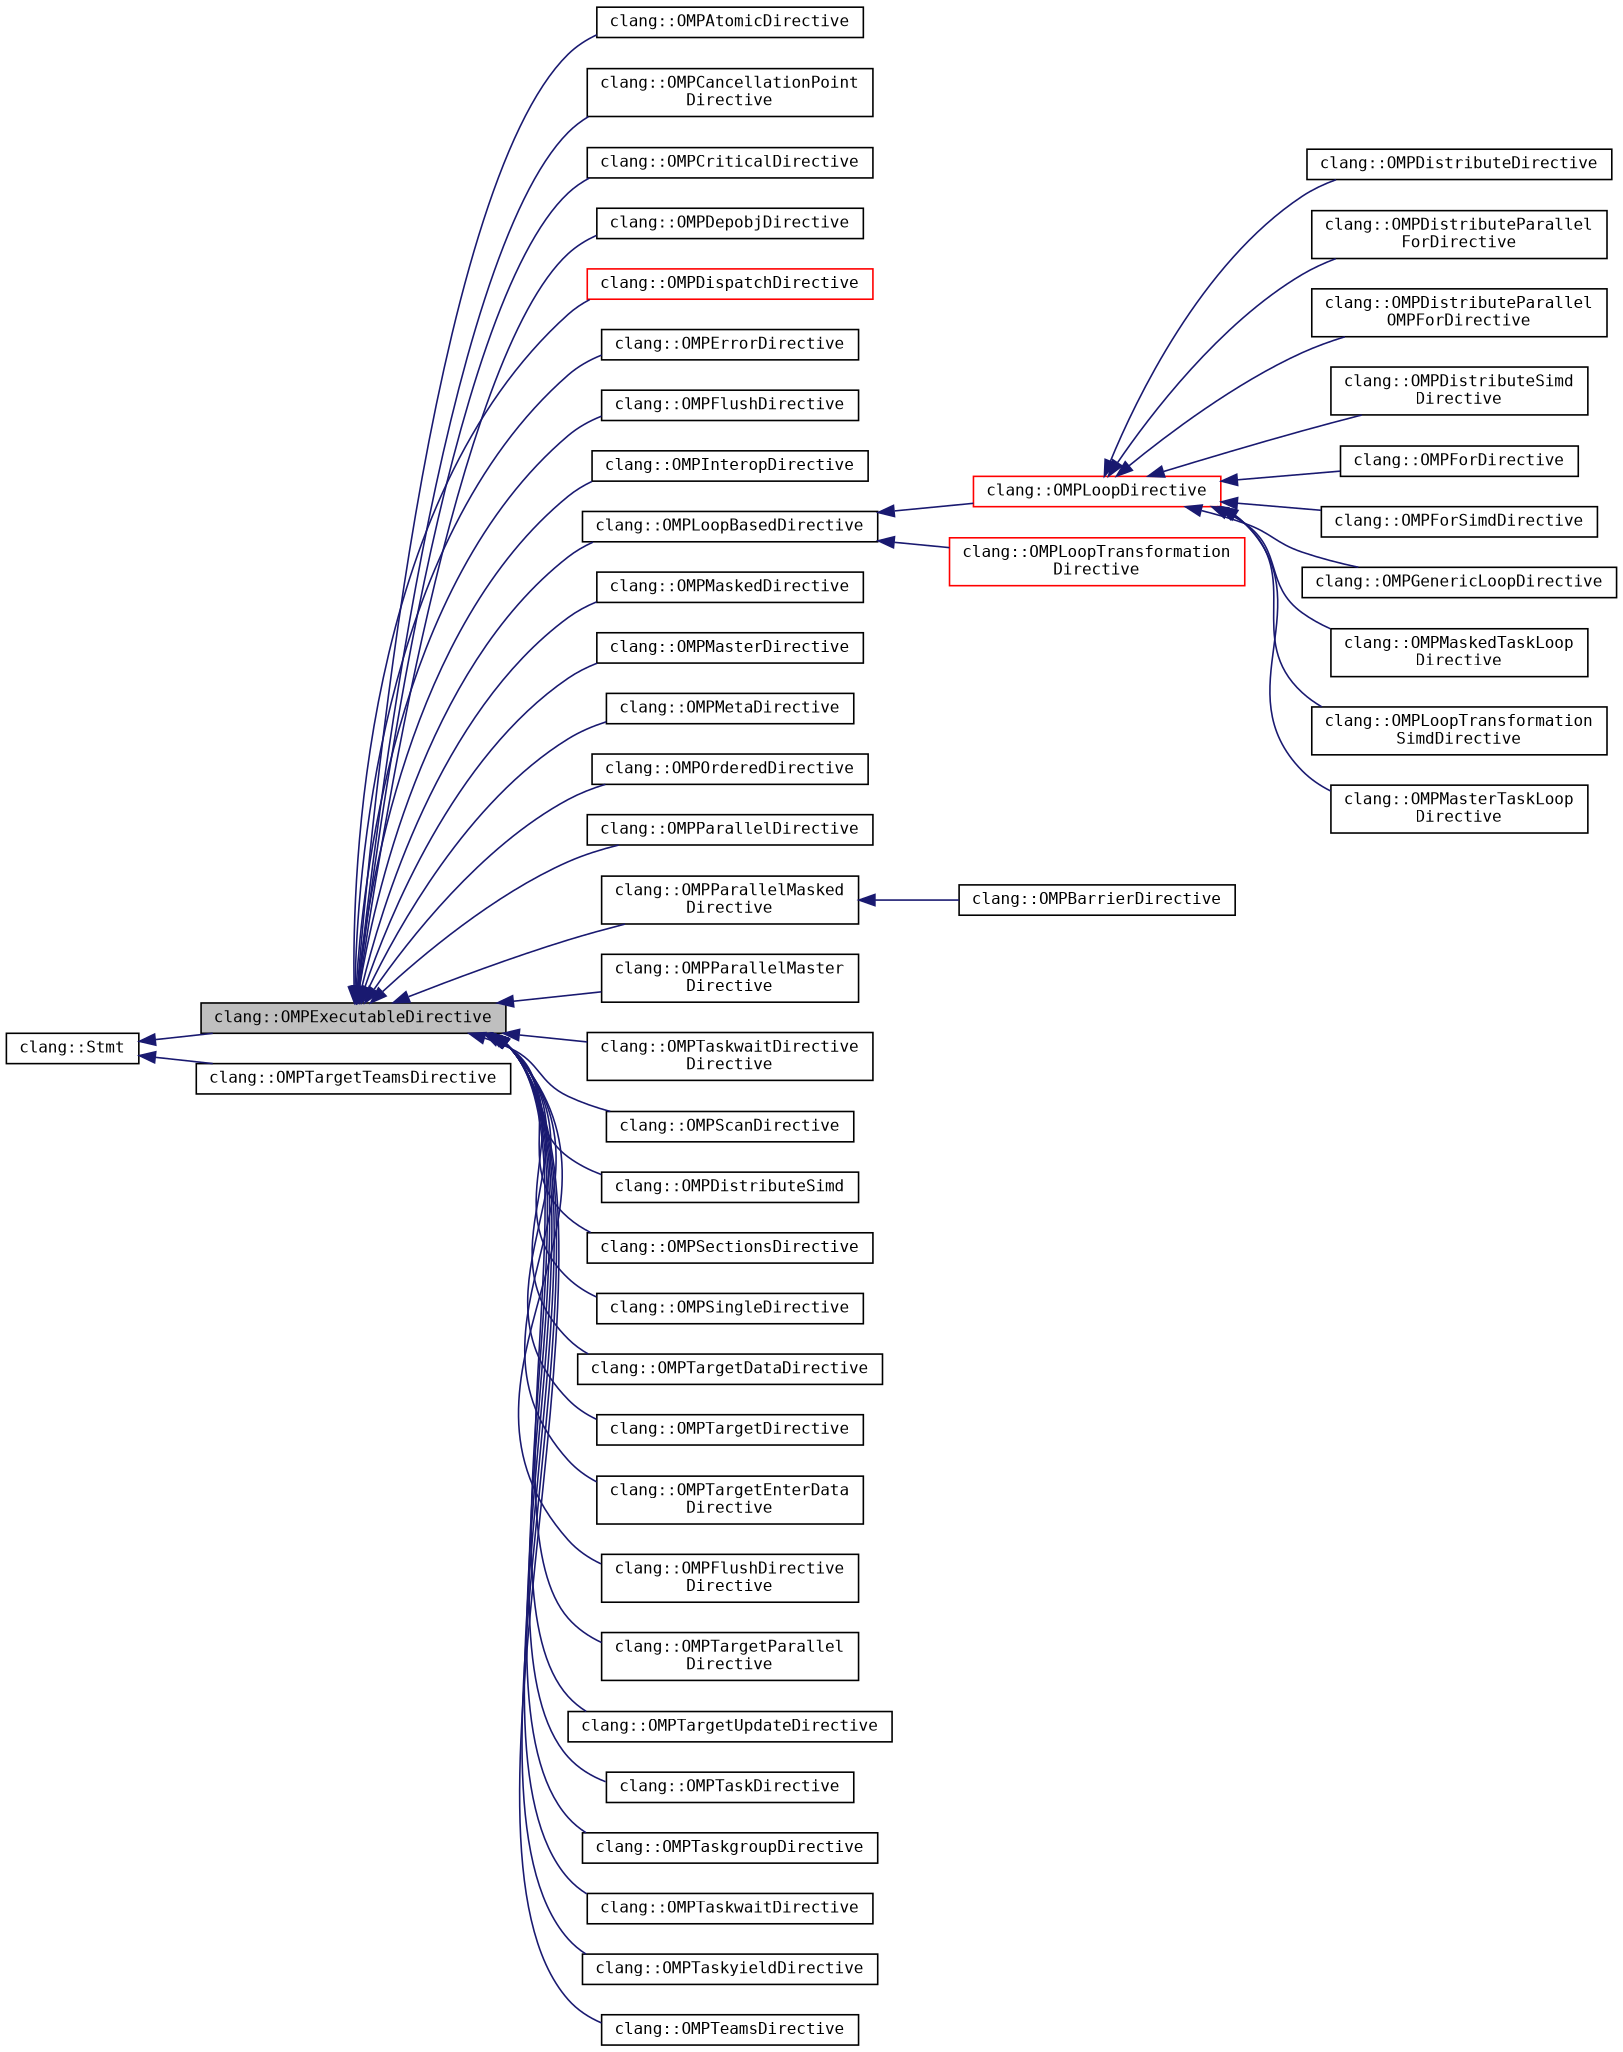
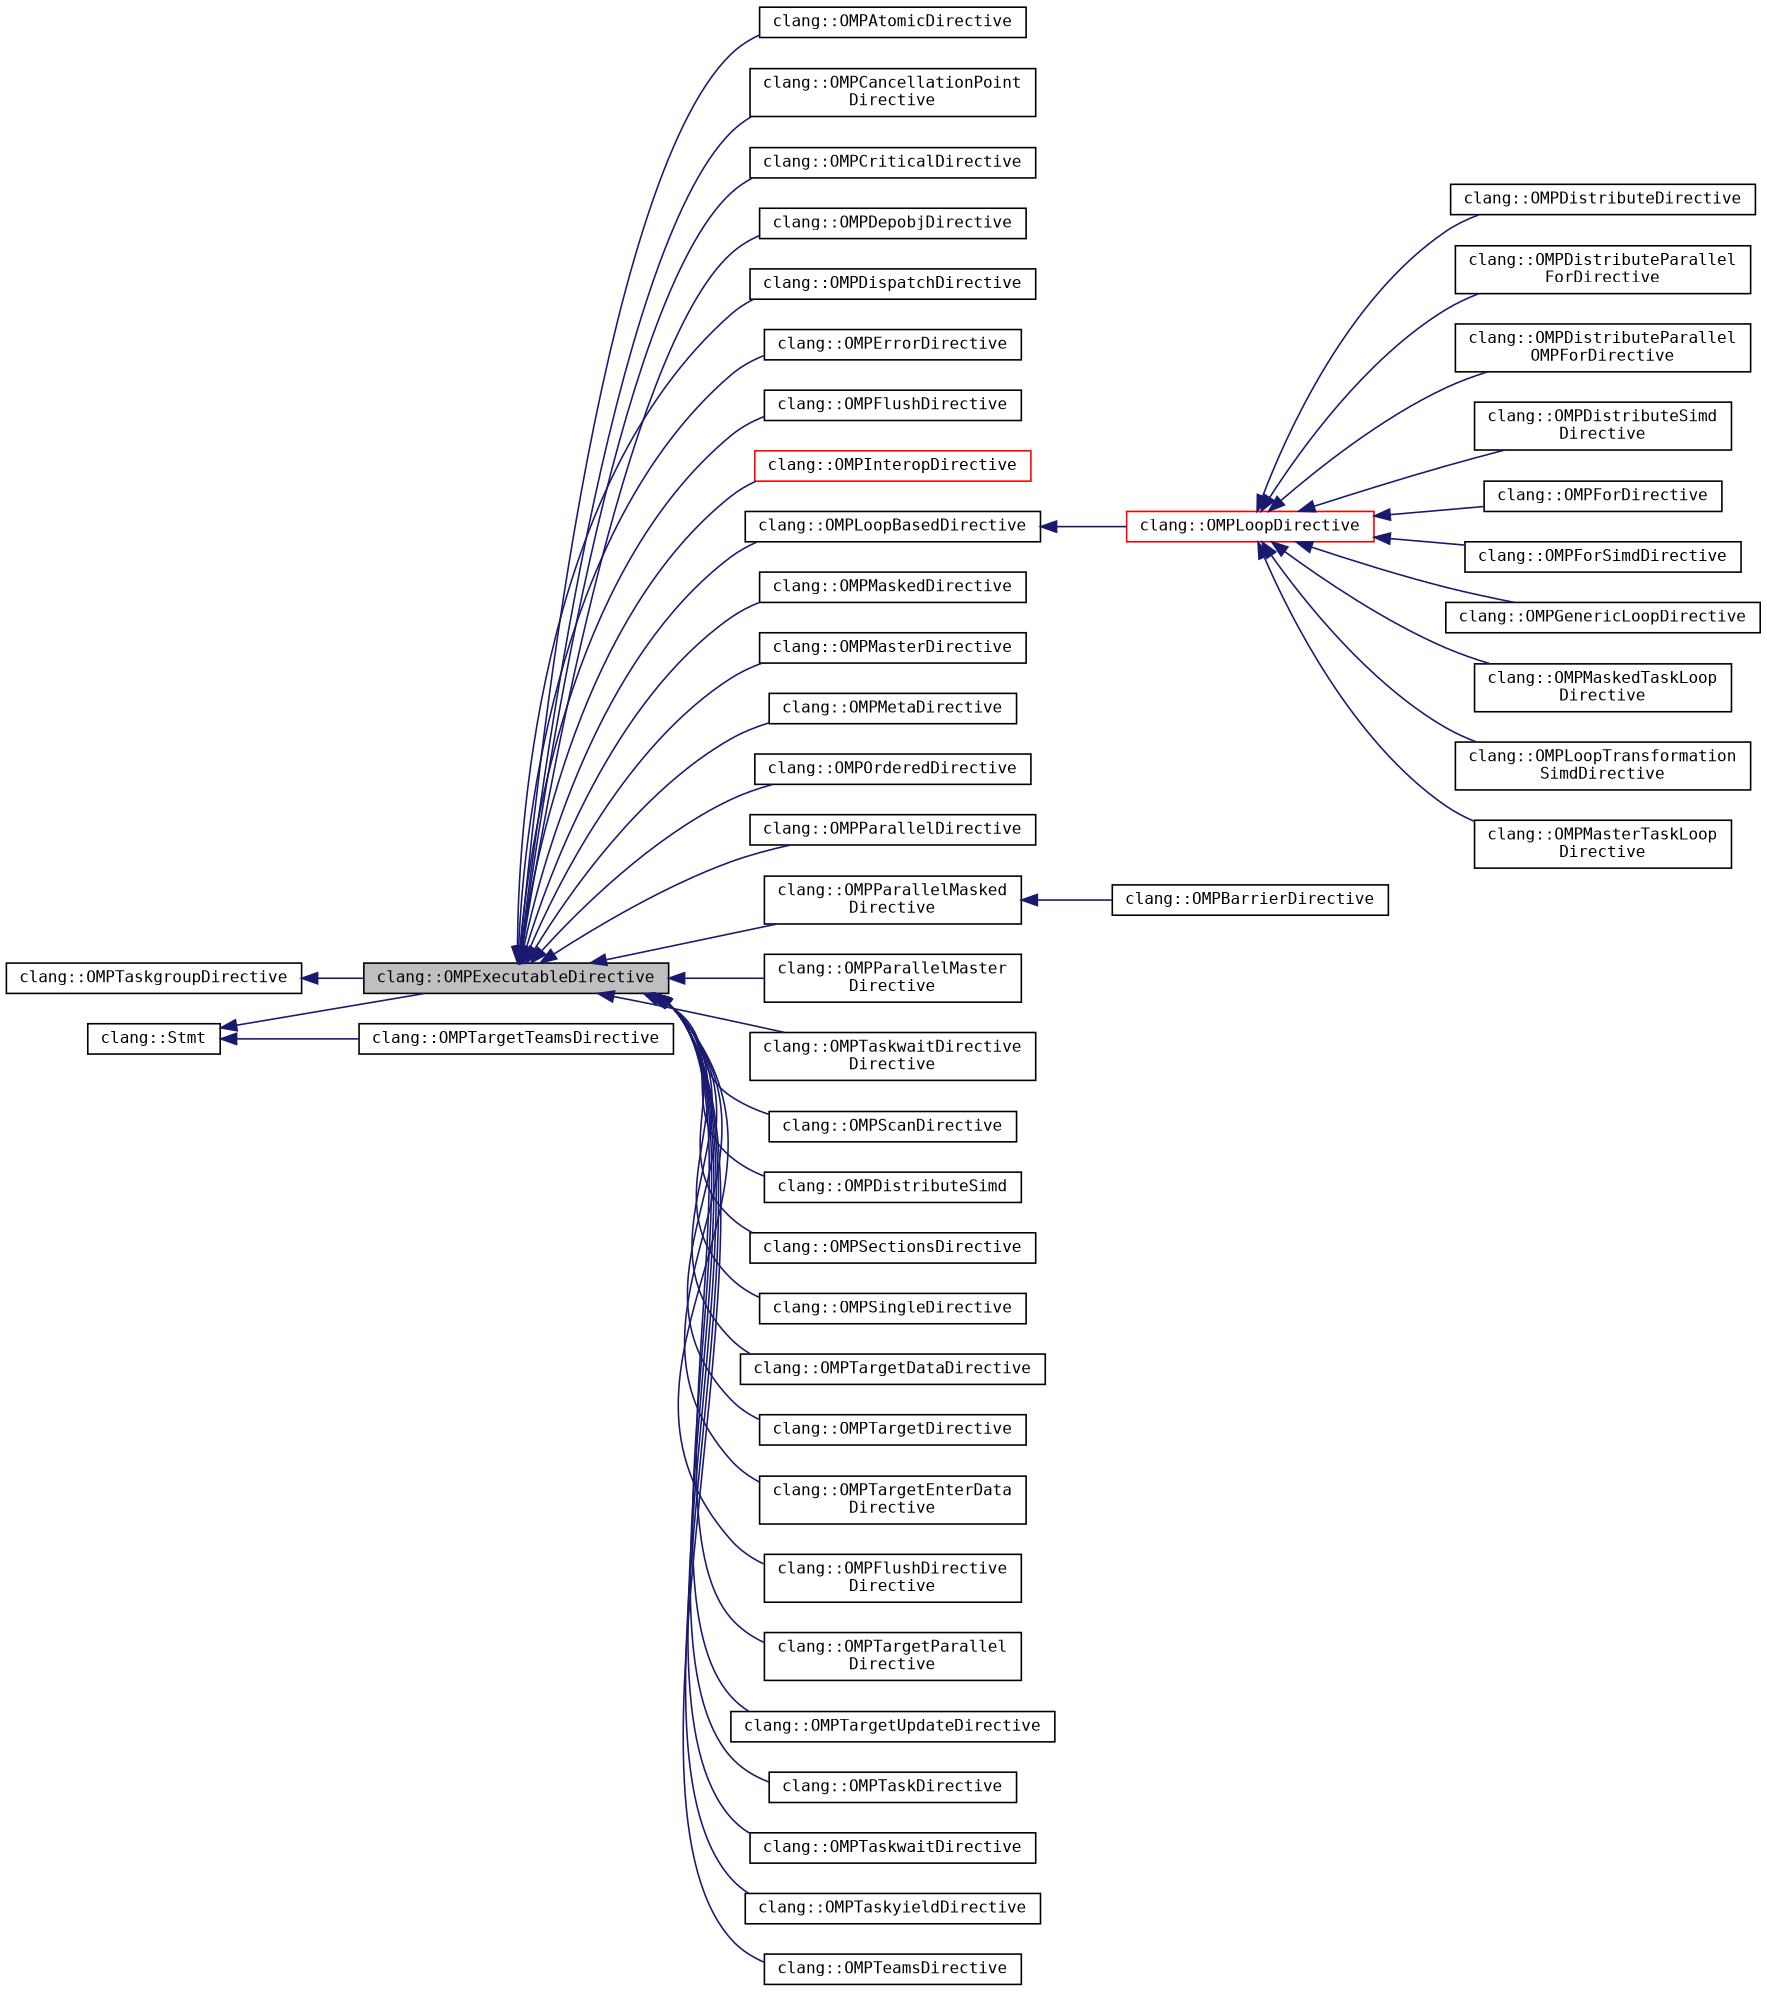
(730, 284) -> (893, 284)
(730, 466) -> (893, 466)
(1097, 562) -> none
(539, 1441) -> (341, 978)
